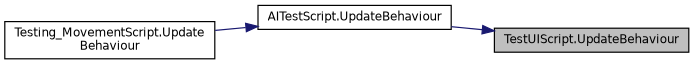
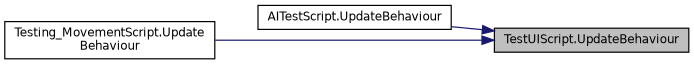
(230, 29) -> (349, 40)
